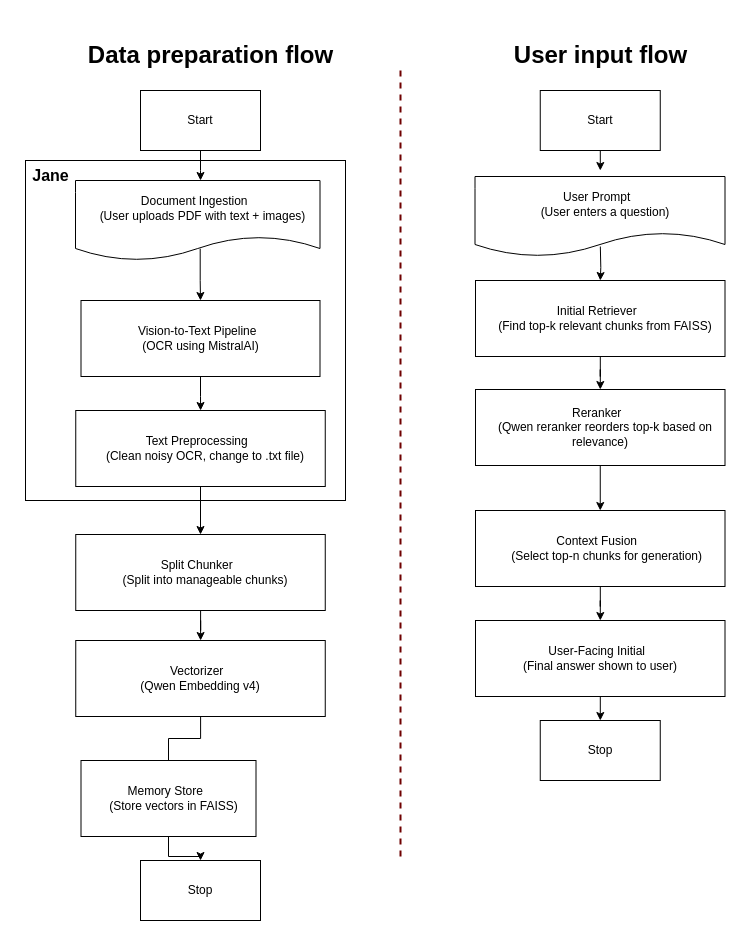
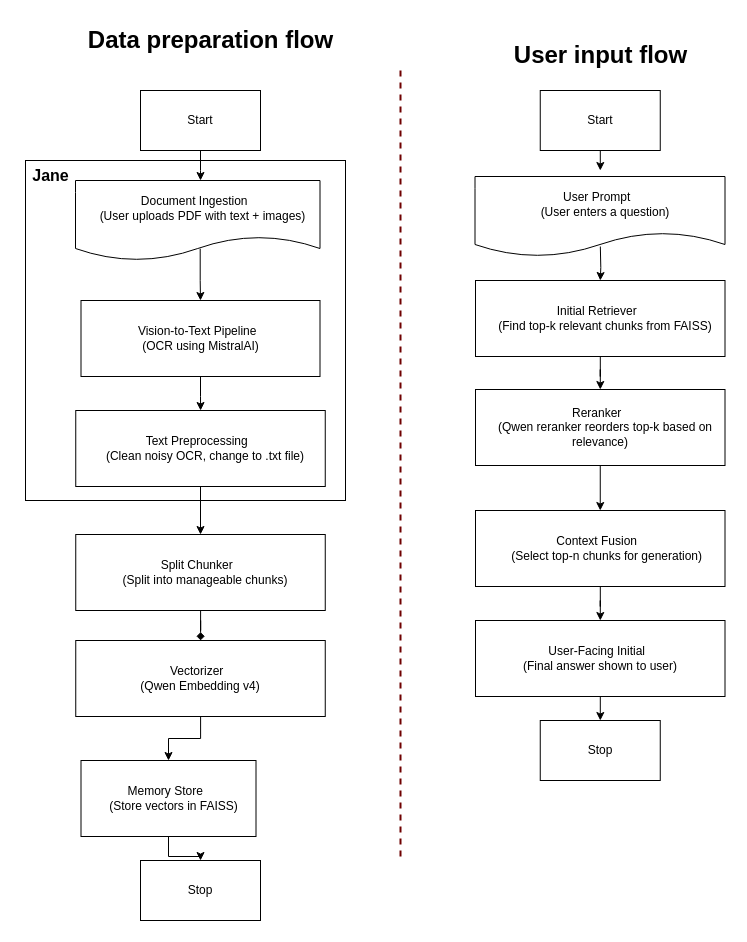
(211, 56) -> (211, 41)
(201, 632) -> (201, 631)
(169, 755) -> (169, 752)
